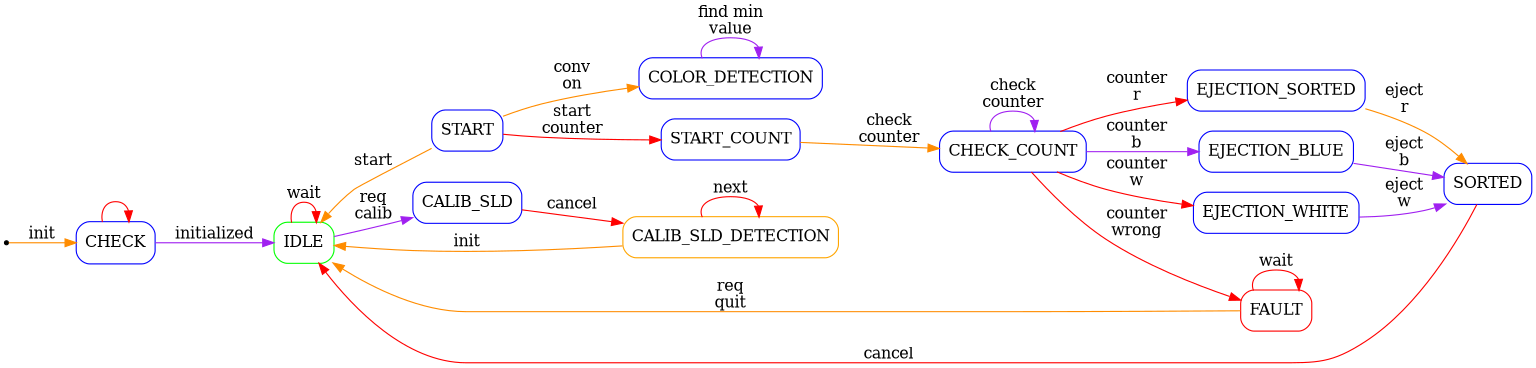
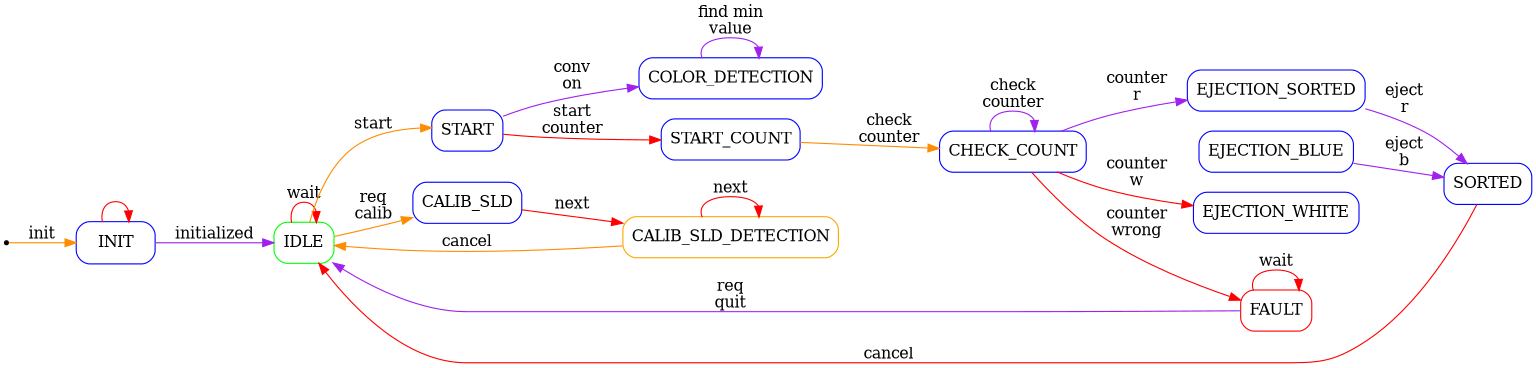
(564, 99) -> (564, 99)
(1117, 113) -> (1117, 113)
(1415, 127) -> (1415, 127)
(1137, 152) -> none
(377, 177) -> (347, 153)
(572, 204) -> (572, 204)
(1397, 215) -> none
(368, 229) -> (368, 229)
(467, 242) -> (467, 242)
(116, 243) -> (116, 243)
(787, 312) -> (787, 312)
